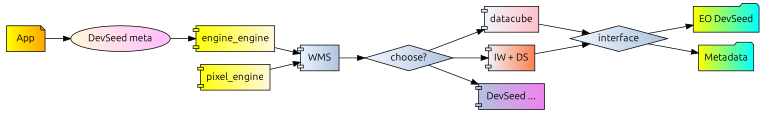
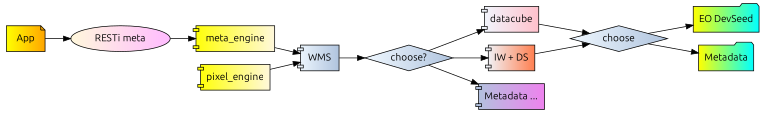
(121, 39) -> (121, 39)
(235, 39) -> (235, 39)
(619, 39) -> (619, 39)
(512, 97) -> (512, 97)
